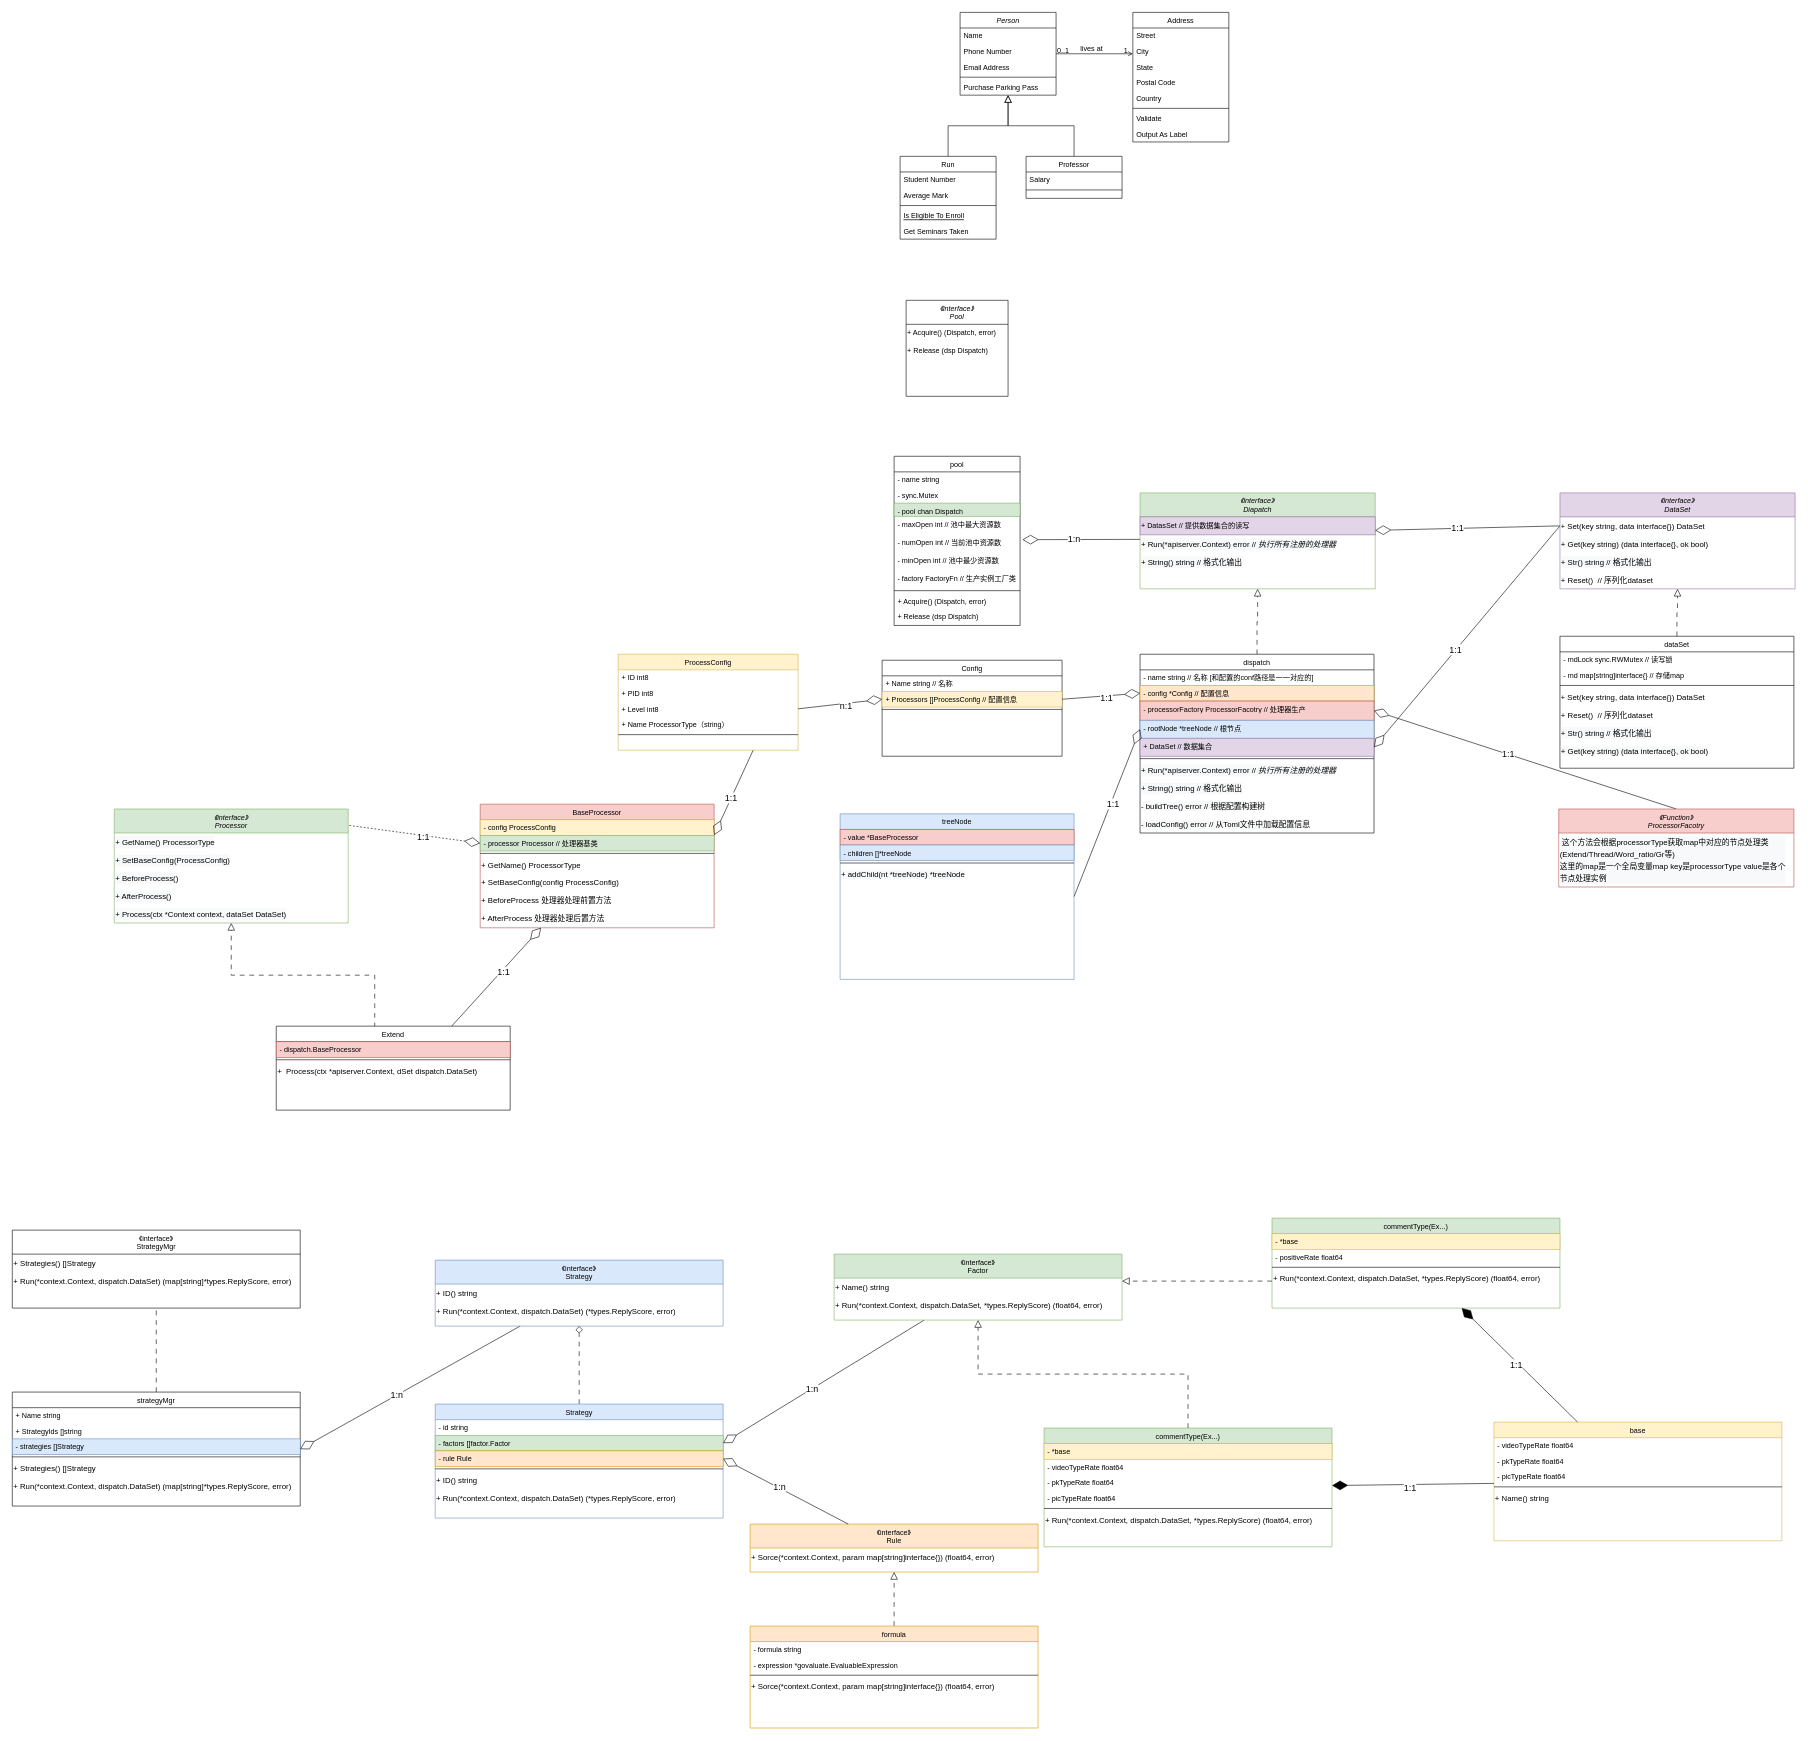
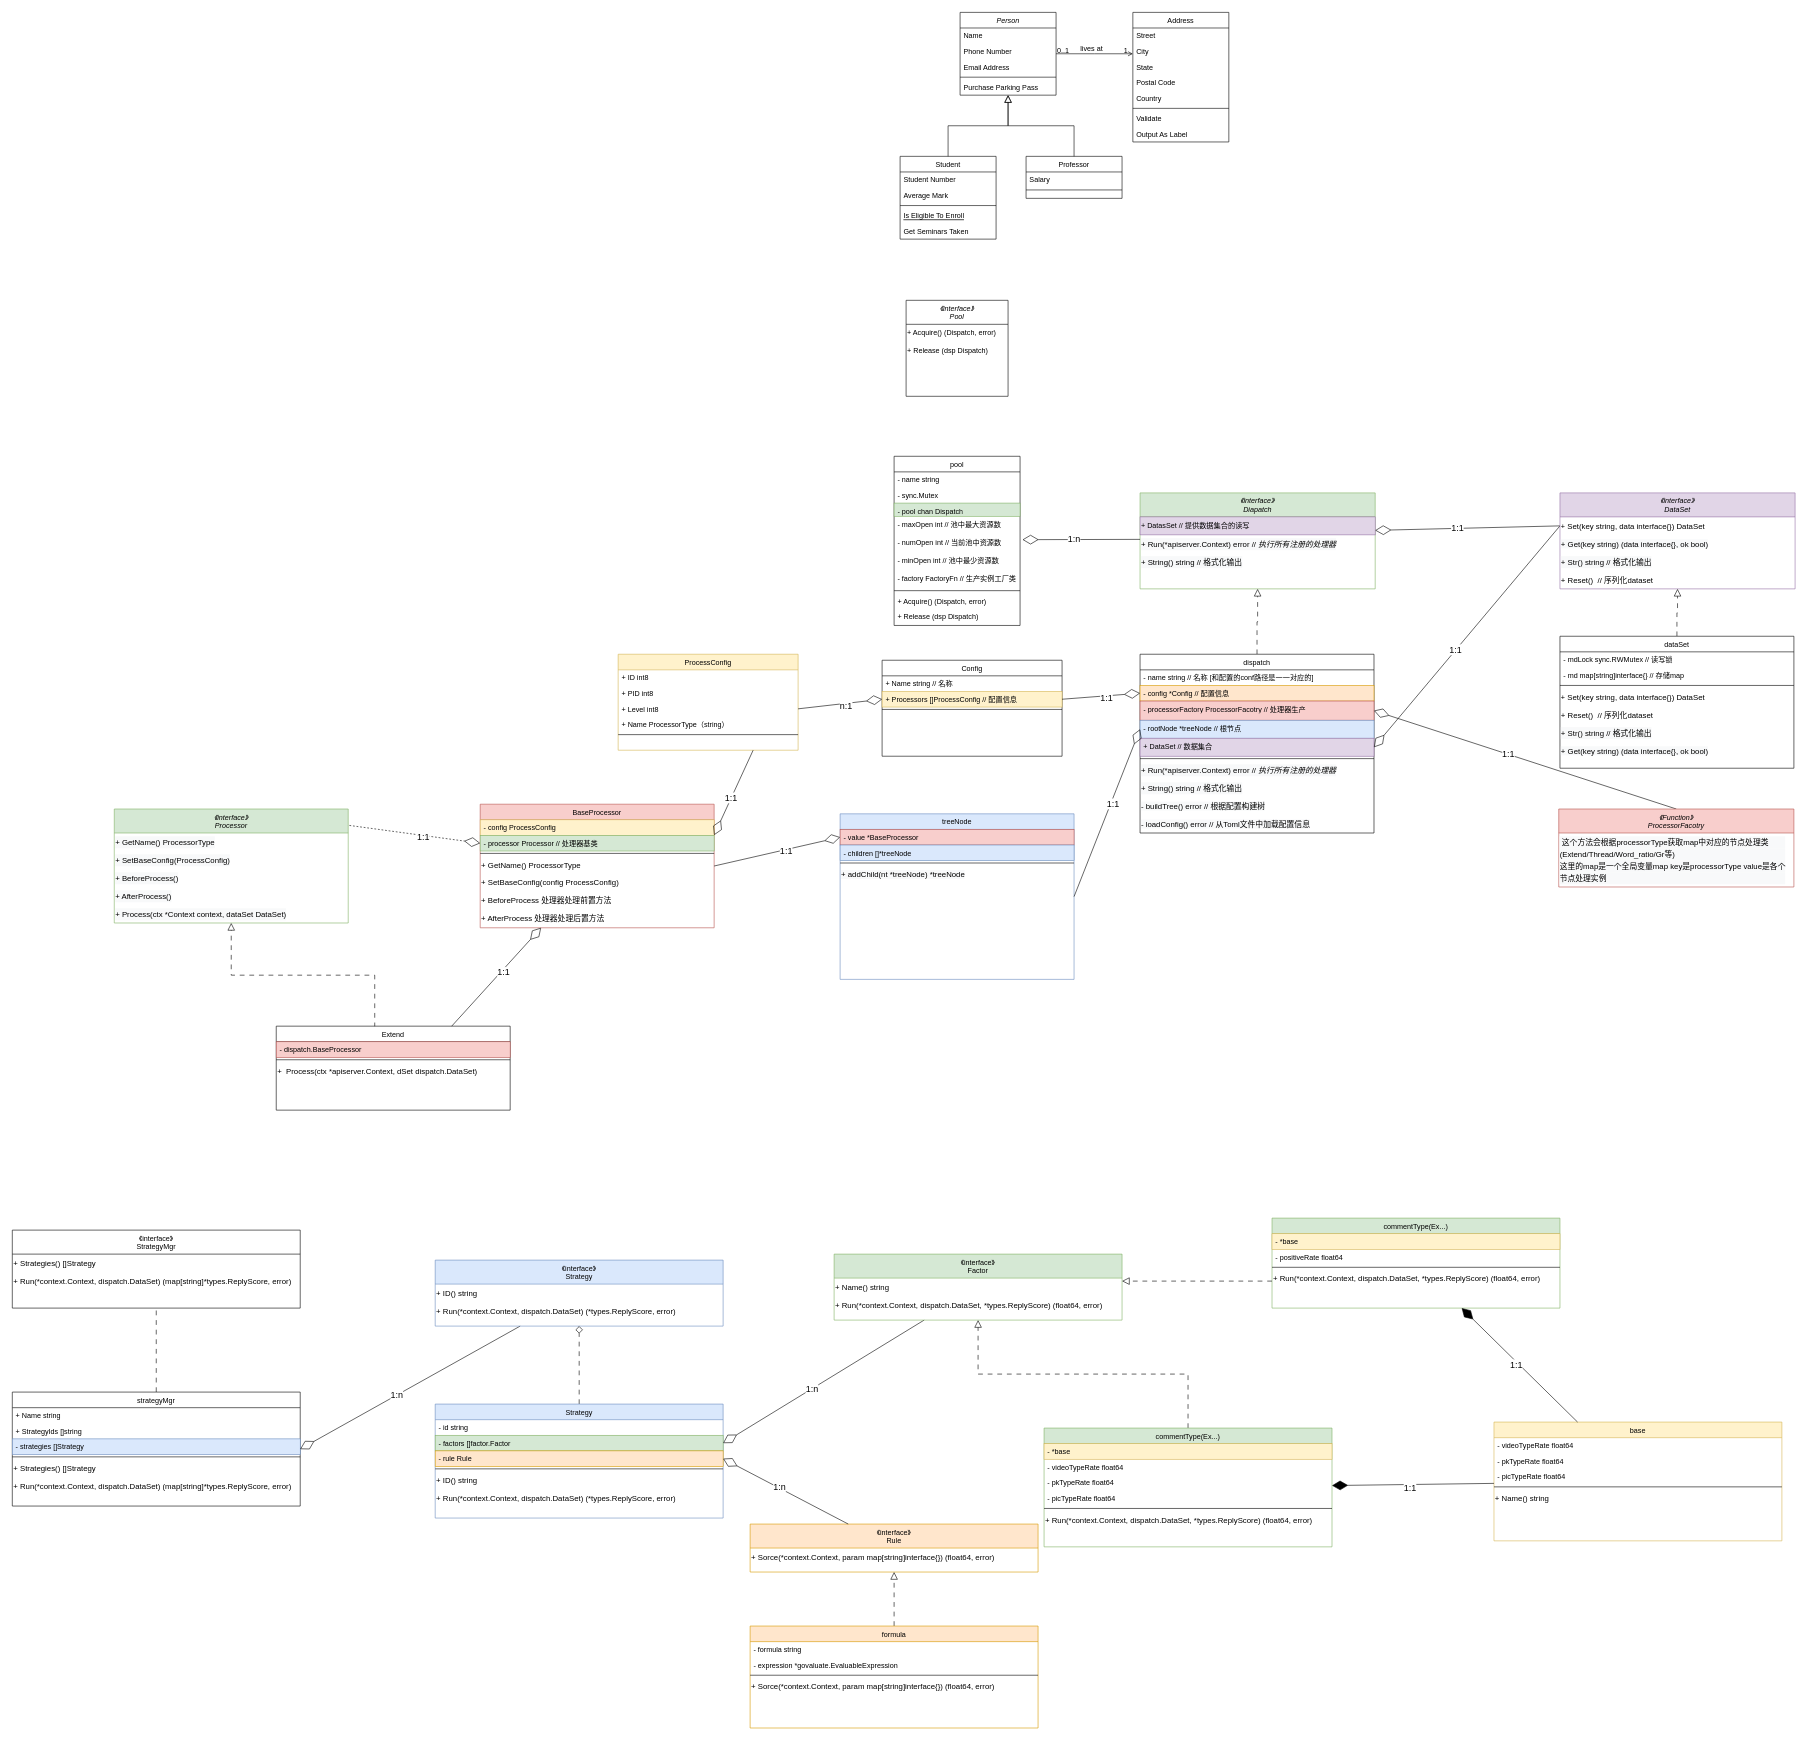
(948, 164) -> (948, 164)
none -> (770, 853)
